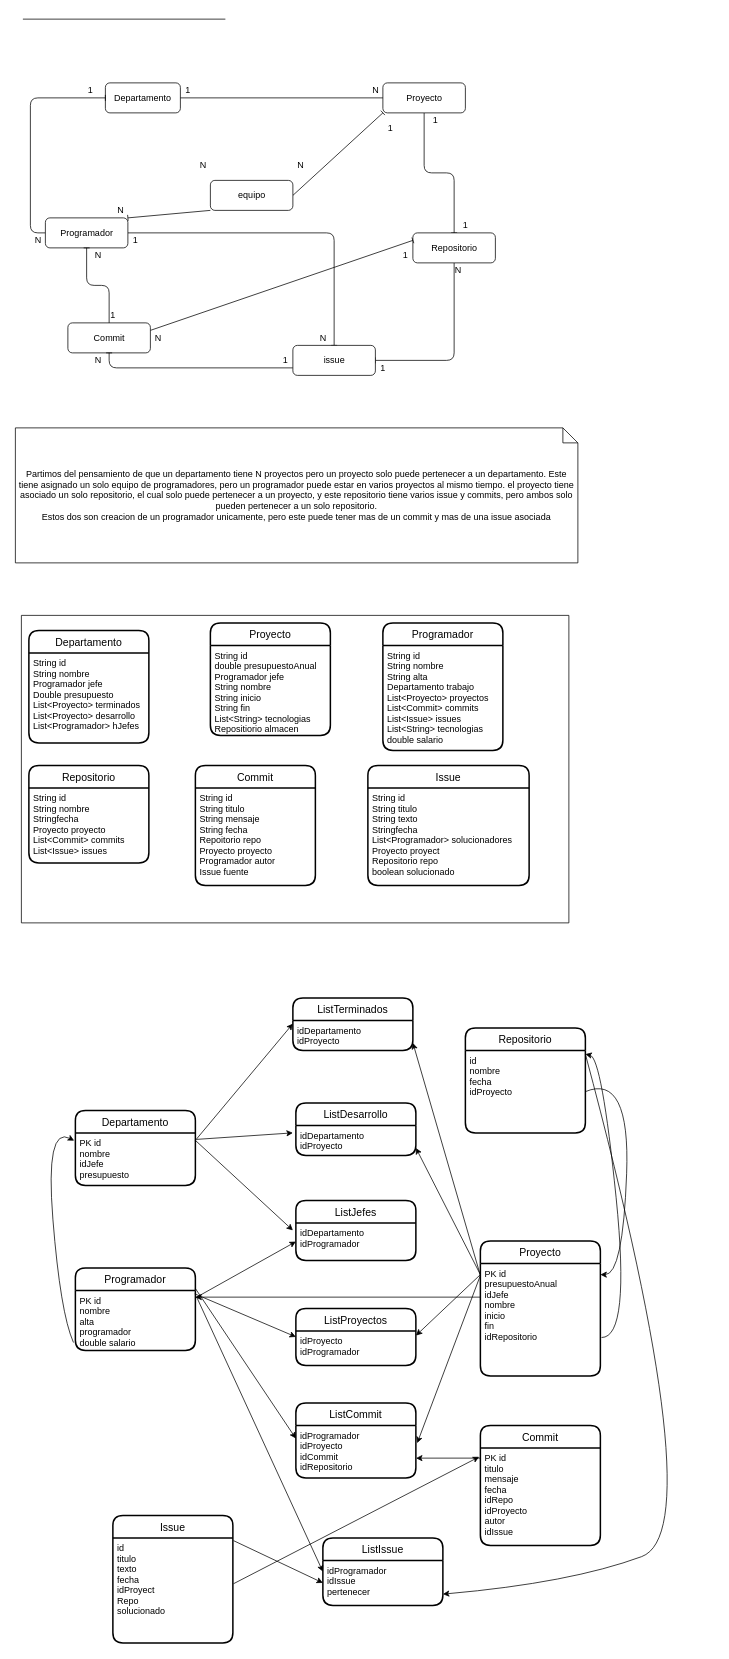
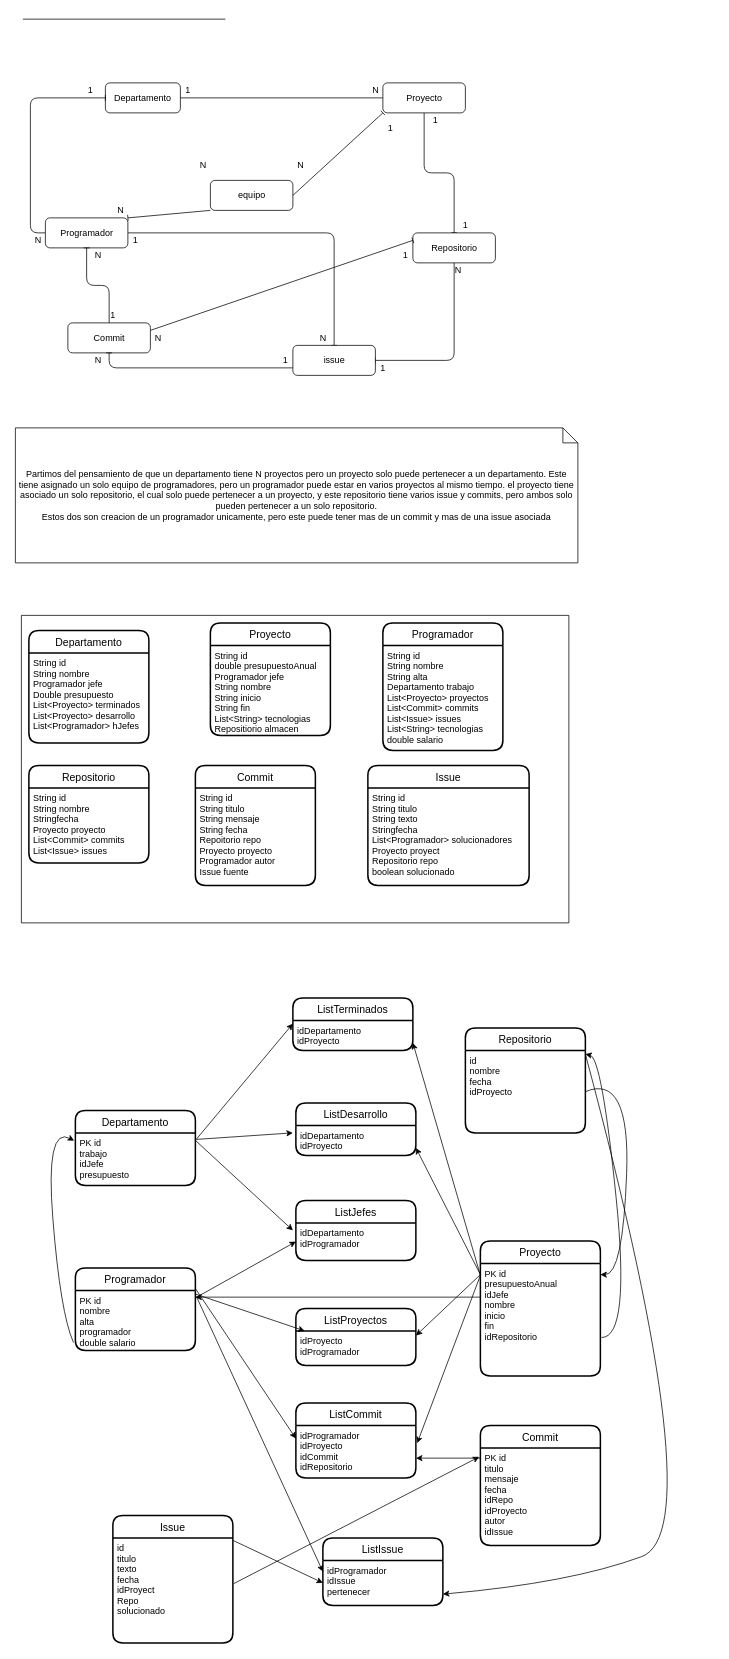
(90, 1143) -> (90, 1143)
(248, 1317) -> (255, 1314)
